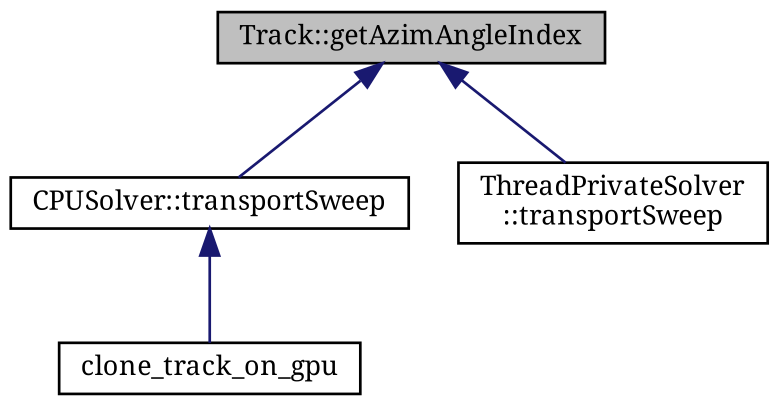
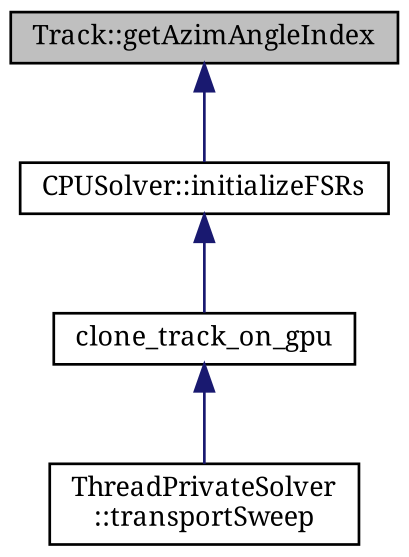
(514, 121) -> (204, 428)
(210, 203) -> (204, 188)
